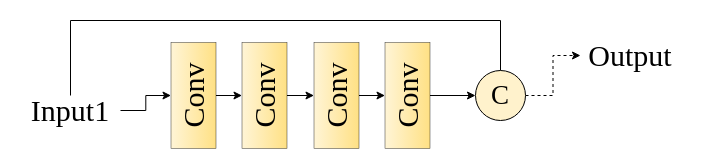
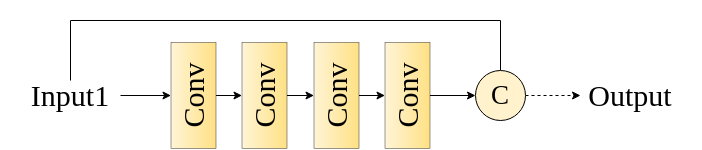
(631, 56) -> (631, 96)
(71, 111) -> (71, 96)
